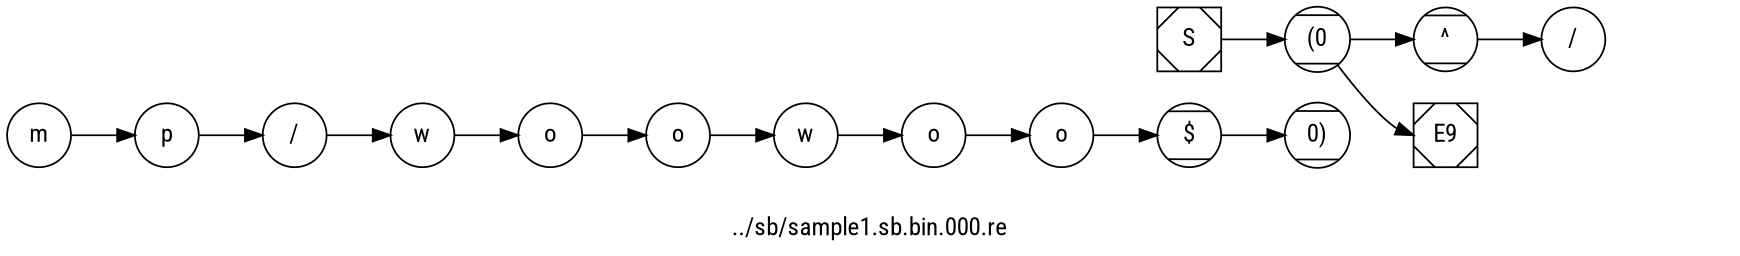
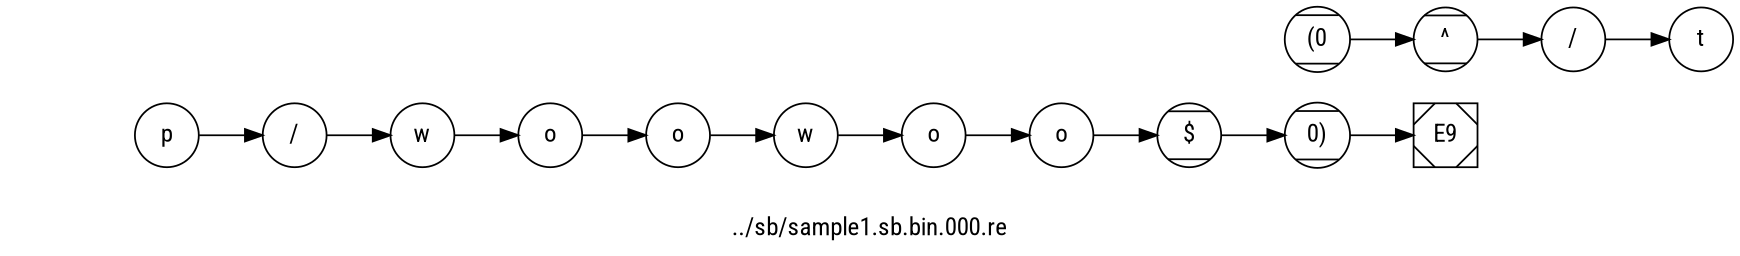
(1189, 39) -> none
none -> (1701, 39)
(1365, 99) -> (1373, 135)
(39, 135) -> none
